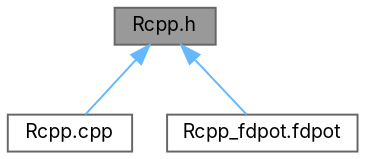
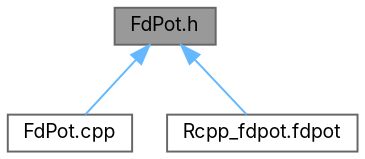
(165, 26) -> (165, 26)
(70, 133) -> (70, 133)
